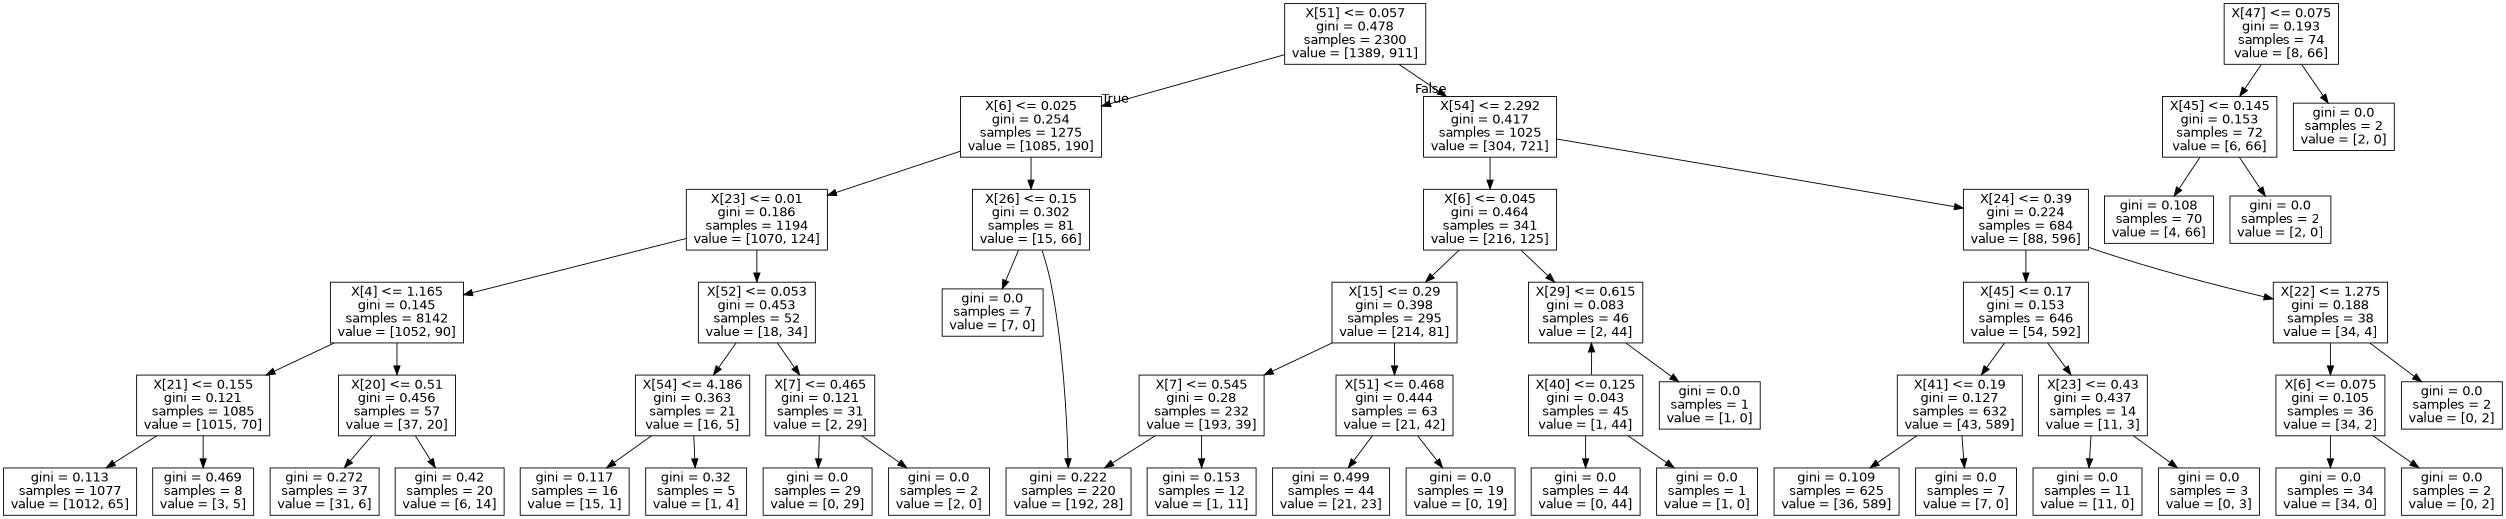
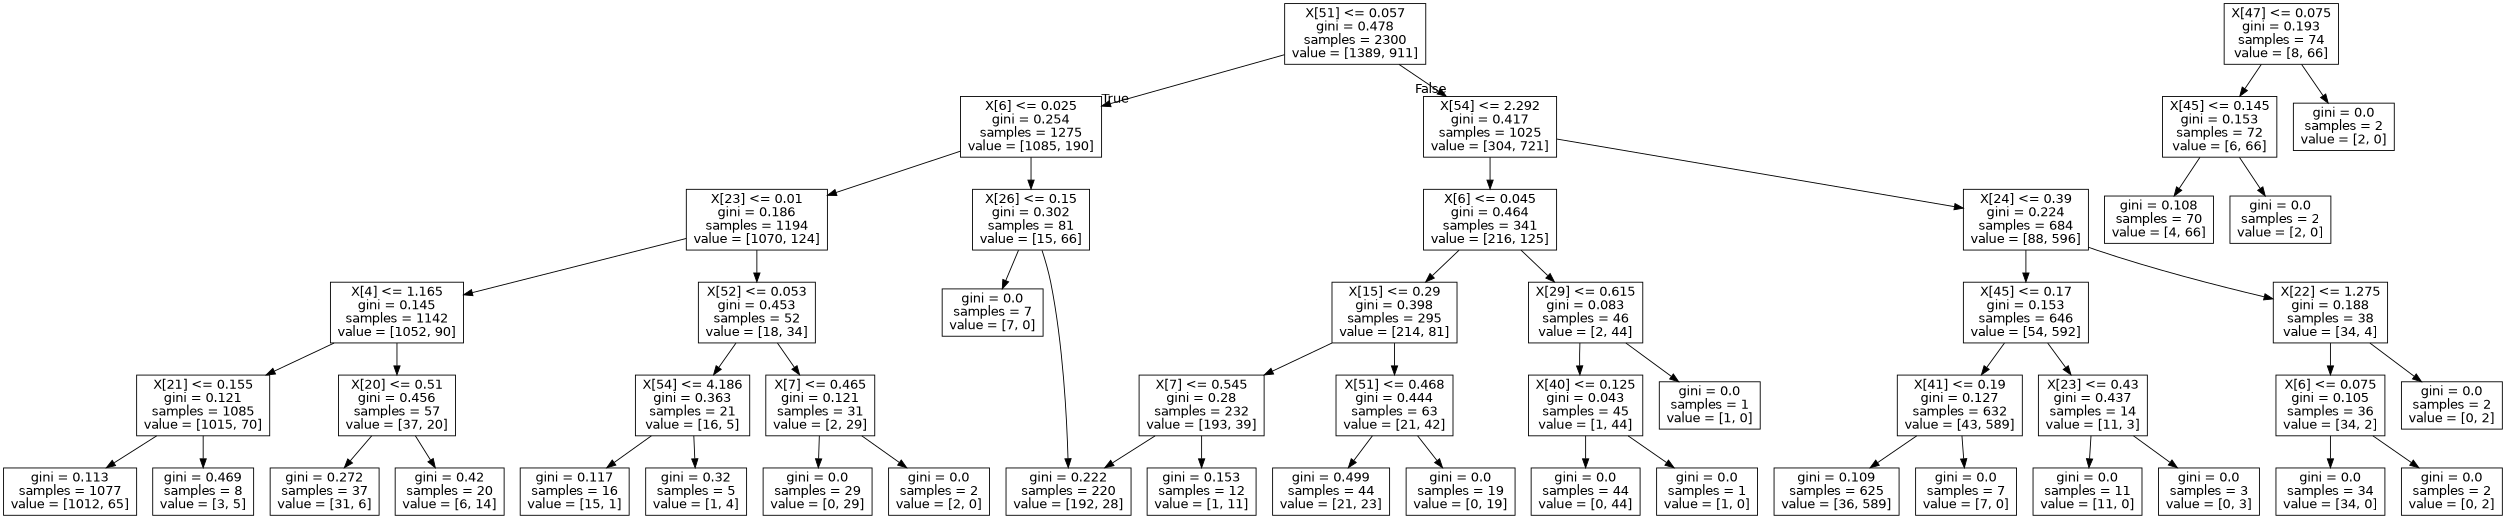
(397, 313) -> (397, 313)
(1592, 363) -> (1580, 354)
